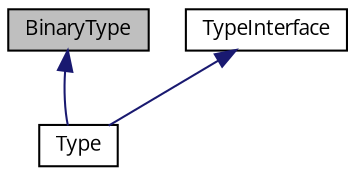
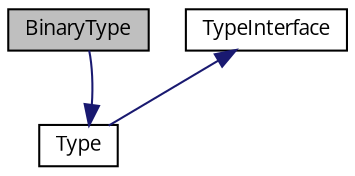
(65, 98) -> (92, 78)
